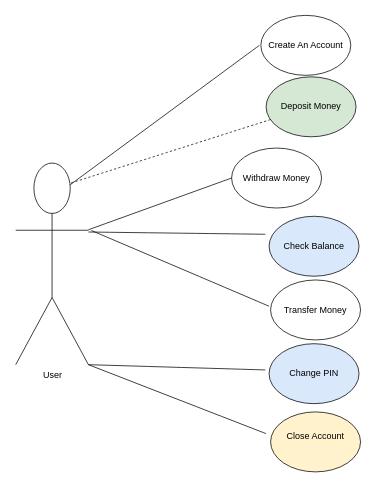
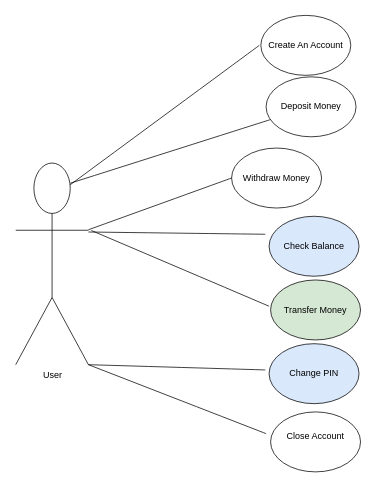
(311, 107) -> (311, 107)
(173, 151) -> (173, 151)
(315, 310) -> (315, 310)
(315, 442) -> (315, 442)
